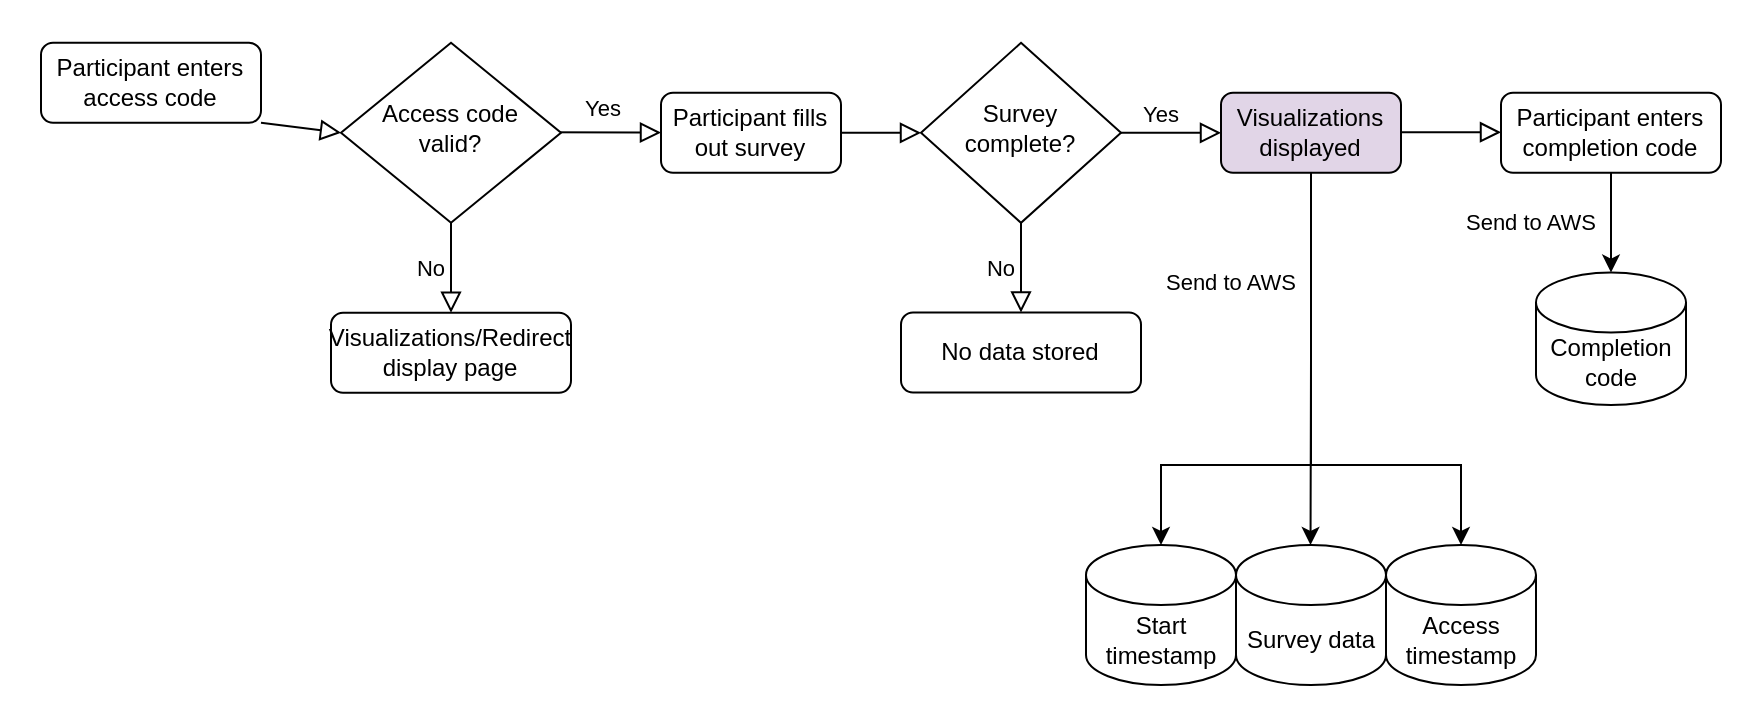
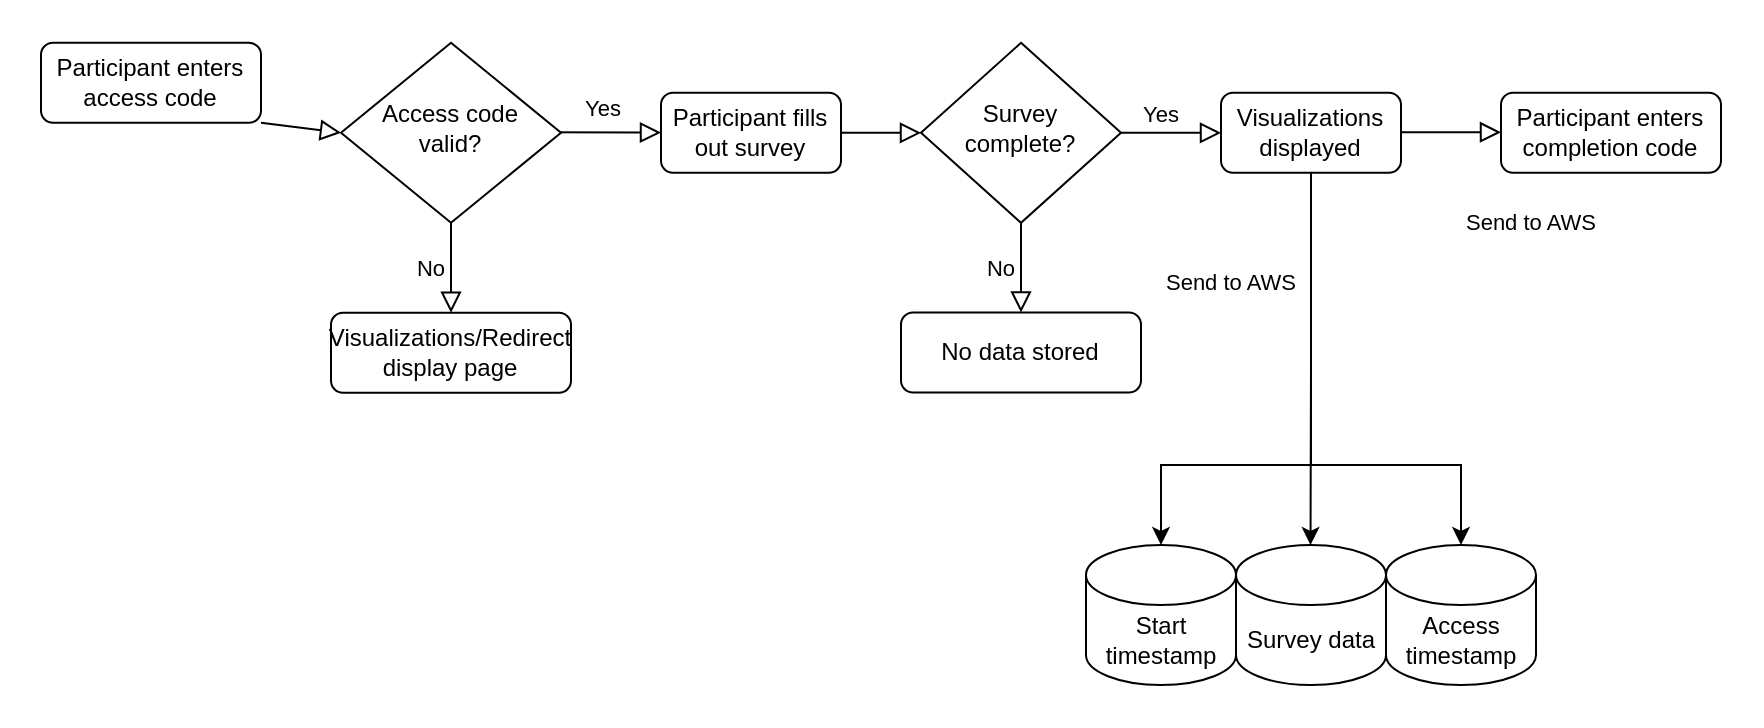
(1311, 133) -> (1311, 133)
(1611, 216) -> none
(1611, 339) -> none
